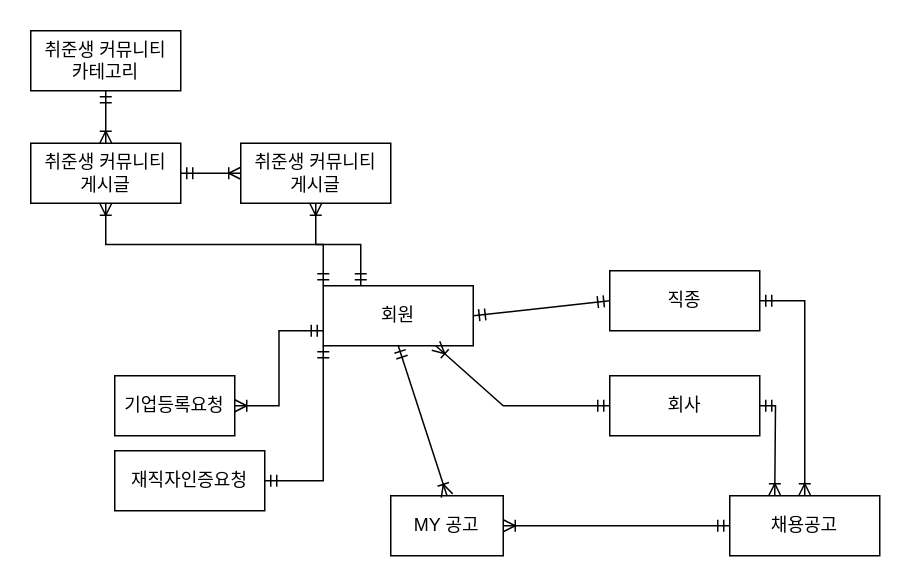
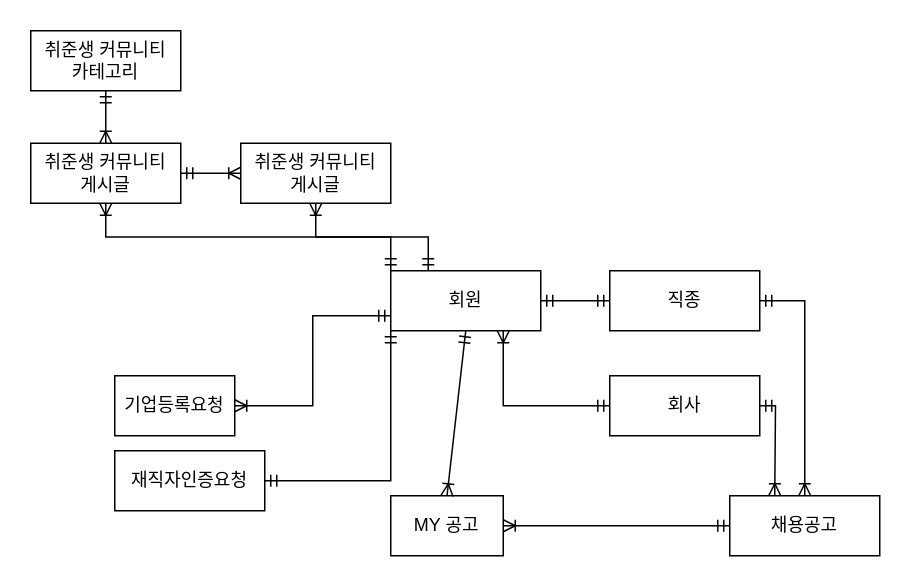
(398, 316) -> (466, 301)
